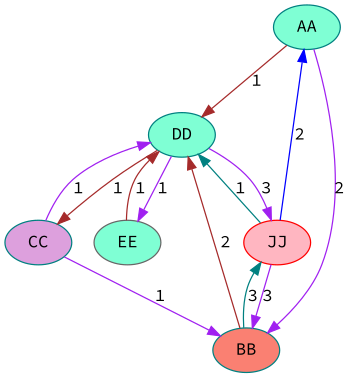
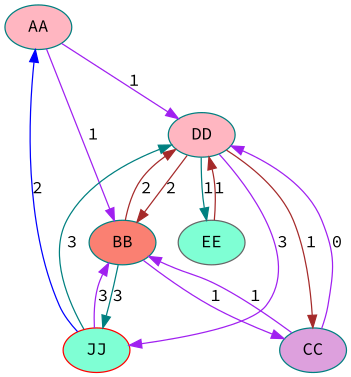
(307, 27) -> (38, 27)
(249, 77) -> (115, 78)
(182, 135) -> (202, 135)
(158, 183) -> (202, 183)
none -> (166, 184)
(79, 189) -> (337, 243)
(241, 189) -> (72, 243)
(340, 189) -> (93, 135)
(277, 243) -> (97, 350)
none -> (205, 302)
